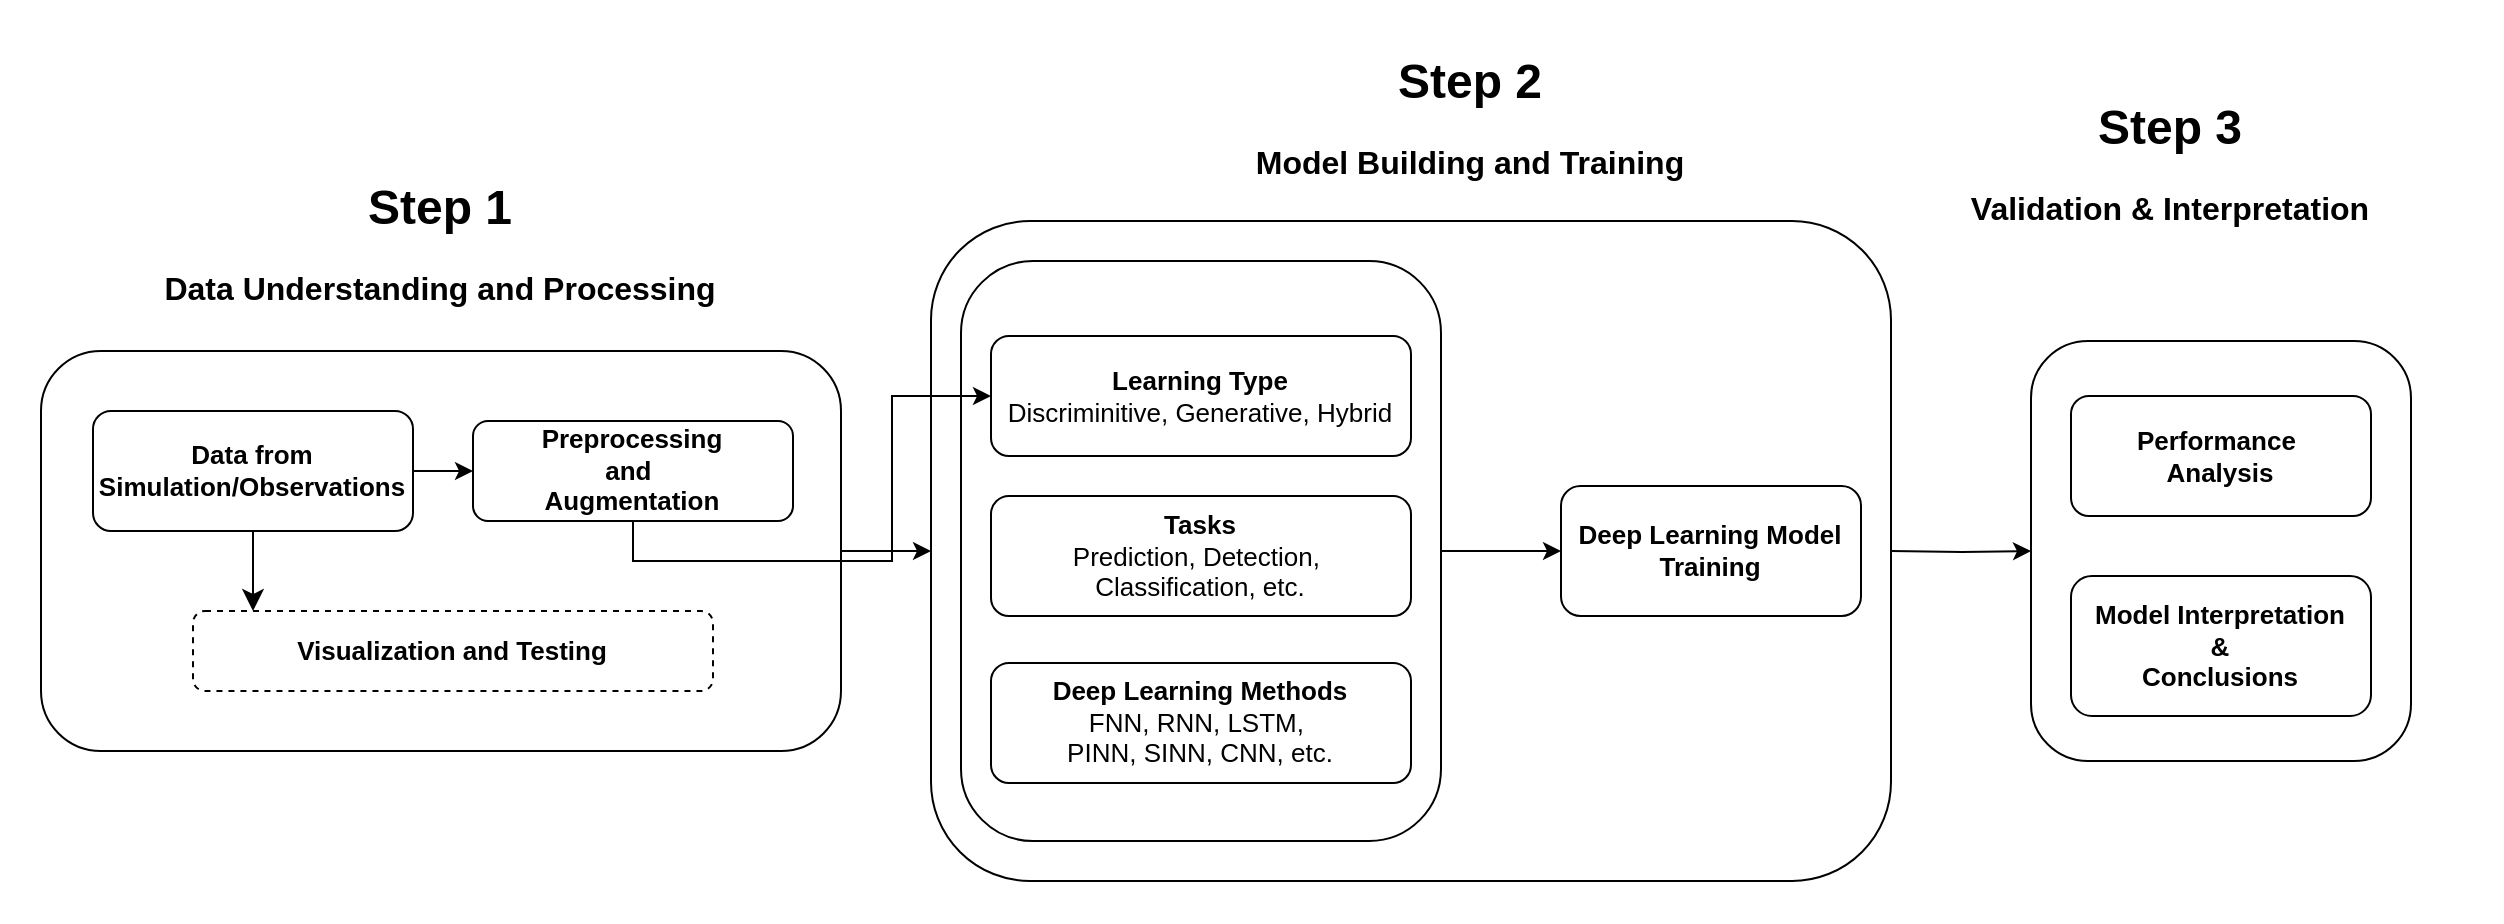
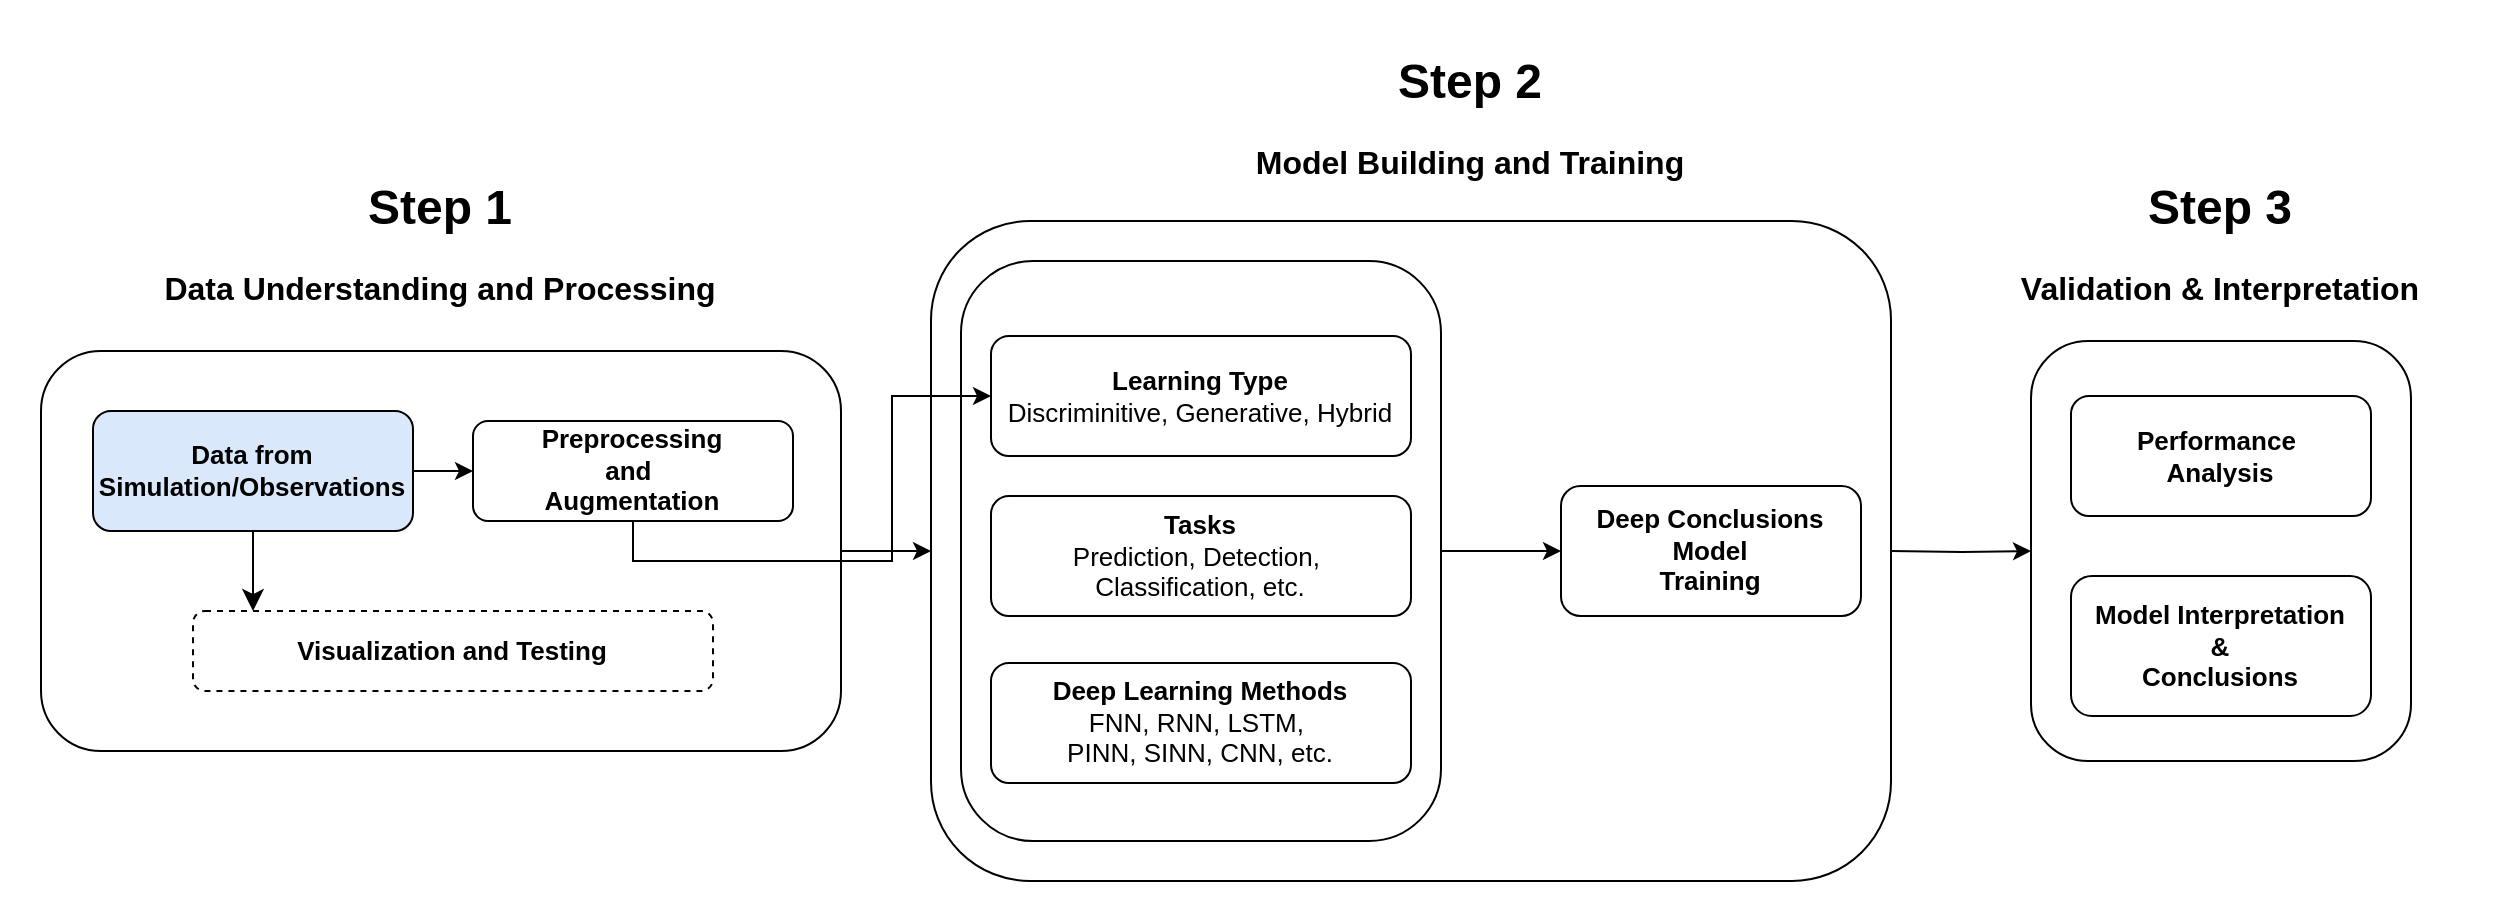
(2171, 164) -> (2221, 244)
(253, 471) -> (253, 471)
(1711, 551) -> (1711, 551)
